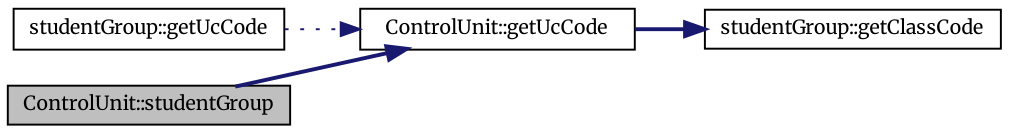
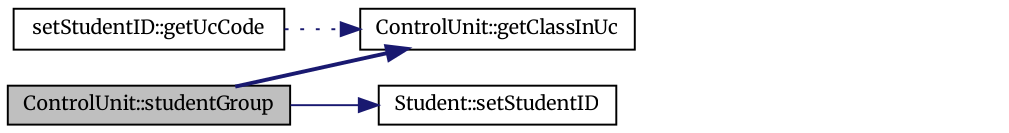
(149, 29) -> (149, 29)
(498, 29) -> (498, 29)
(853, 29) -> none
none -> (498, 105)
